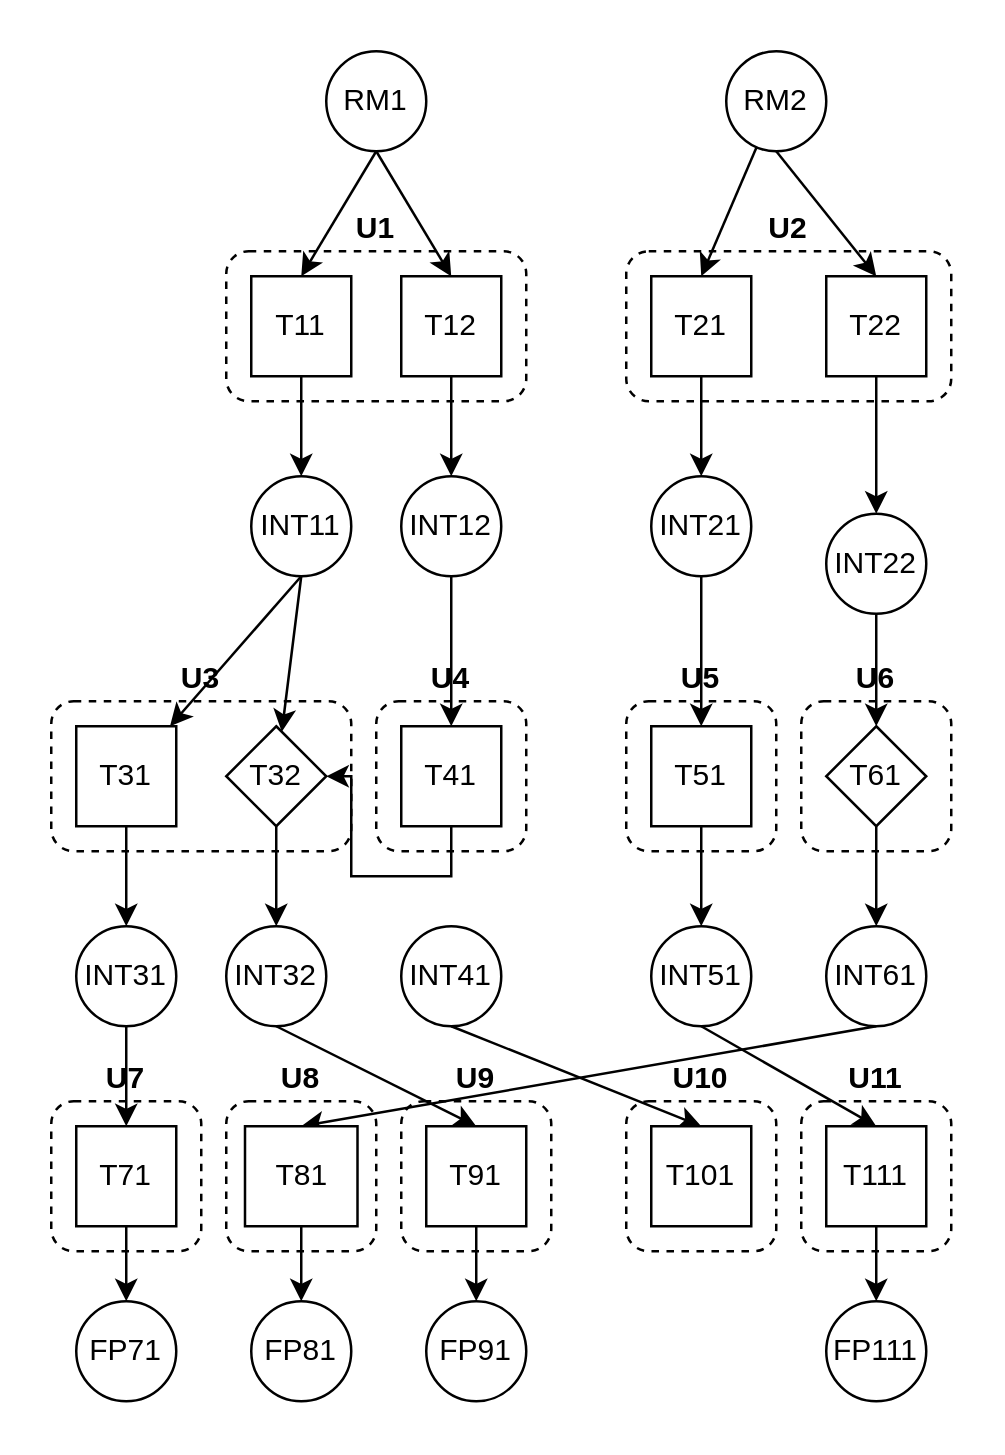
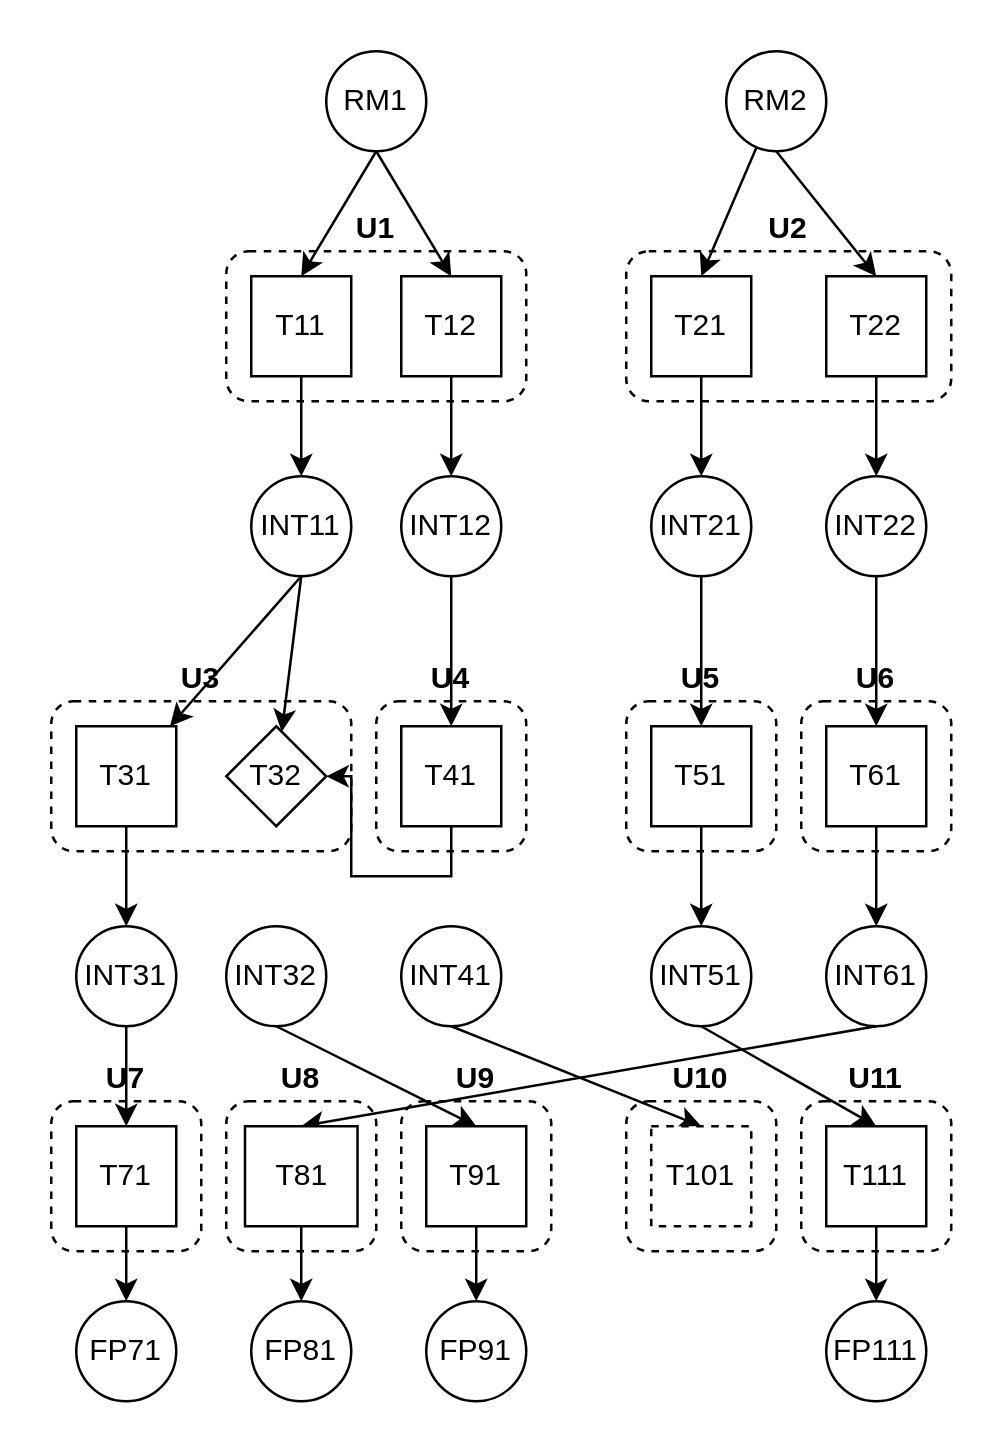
(876, 564) -> (876, 526)
(876, 776) -> (876, 776)
(276, 868) -> none
(701, 1176) -> (701, 1176)
